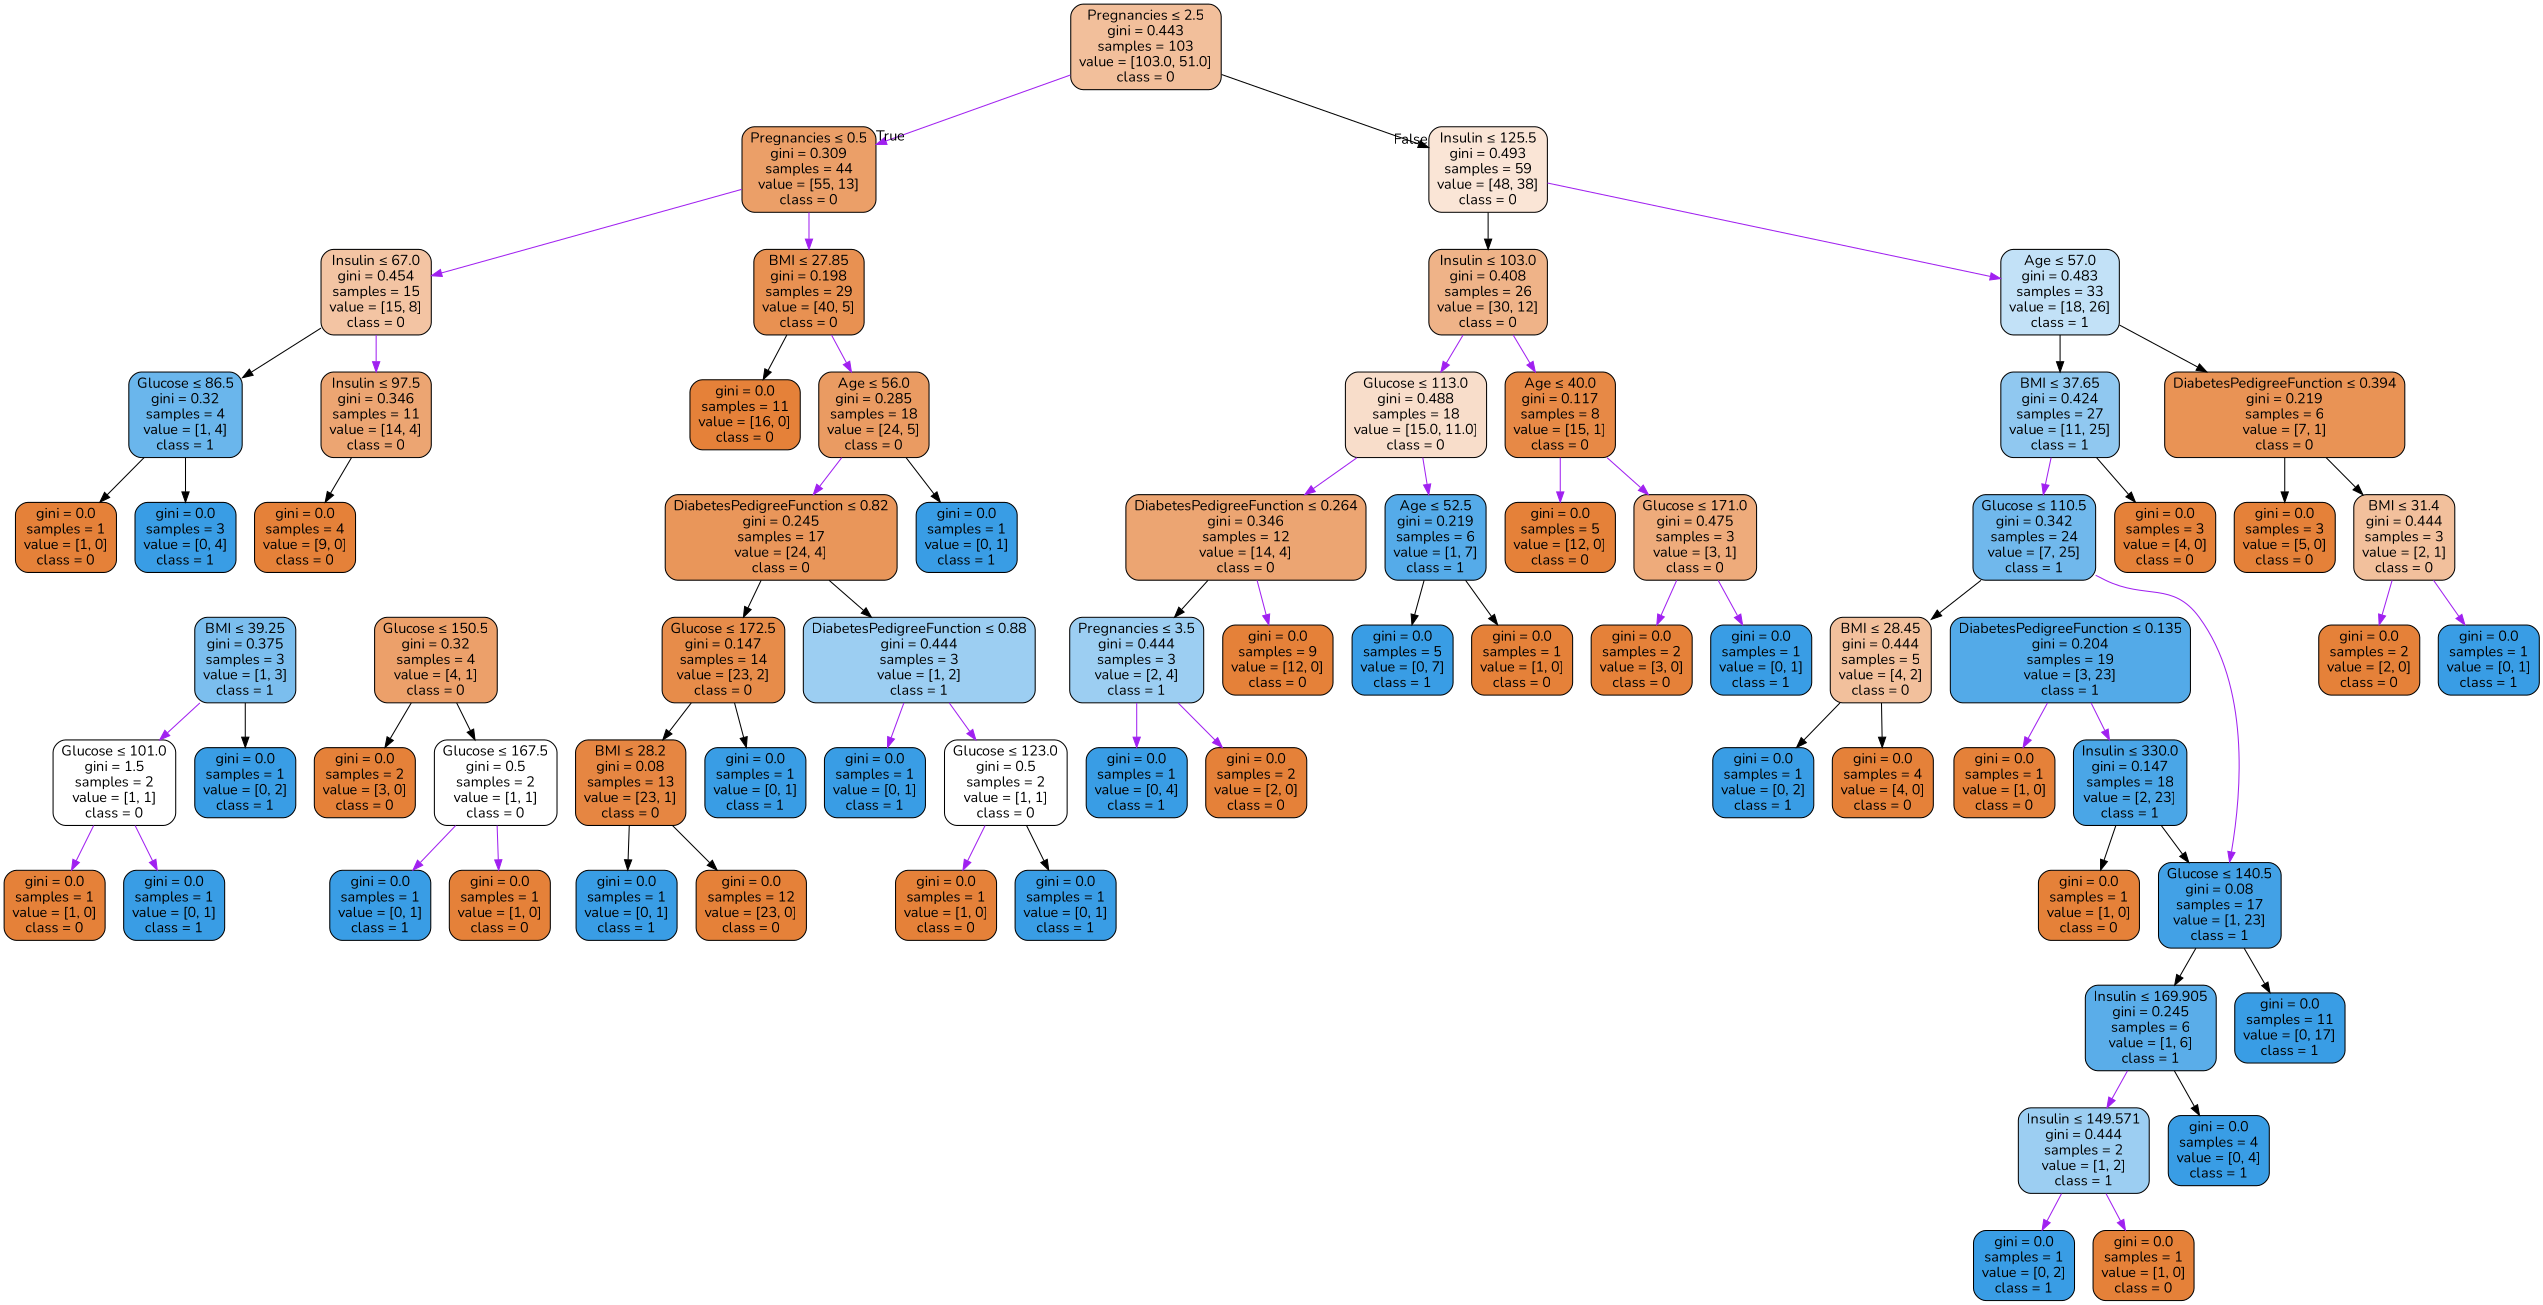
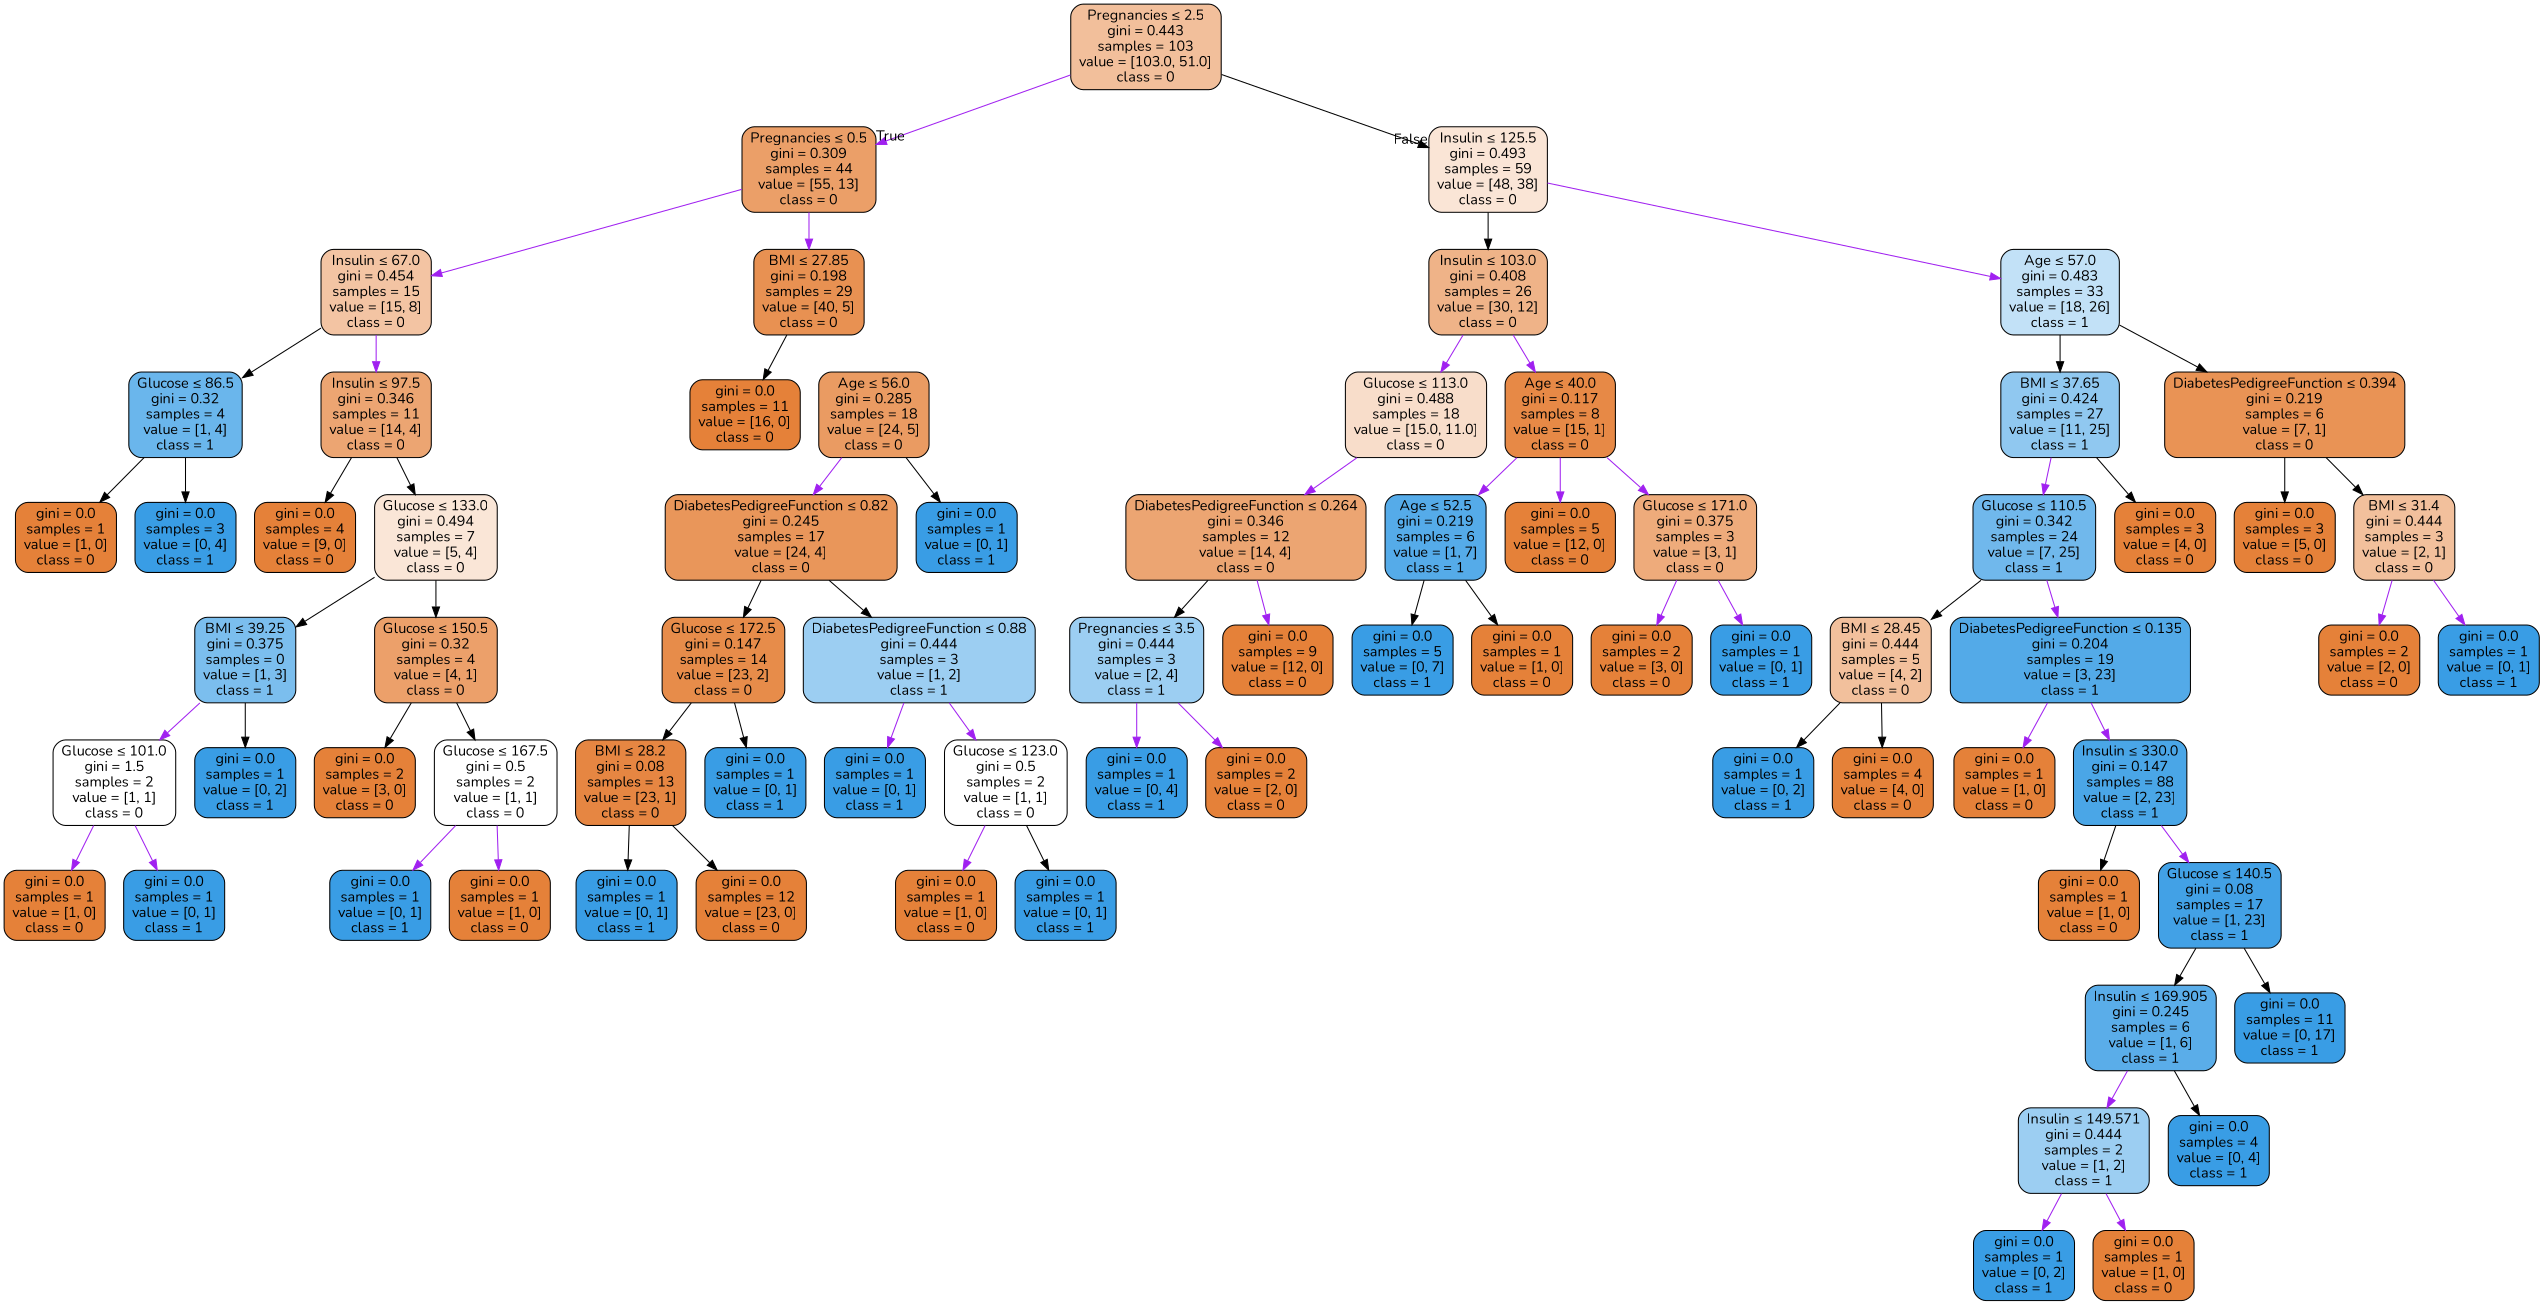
(839, 349) -> none
(1425, 471) -> (1502, 472)
(1695, 521) -> (1695, 521)
none -> (436, 537)
(245, 660) -> (245, 660)
(2227, 675) -> (2051, 594)
(2130, 782) -> (2130, 782)
(2172, 840) -> (2172, 840)
